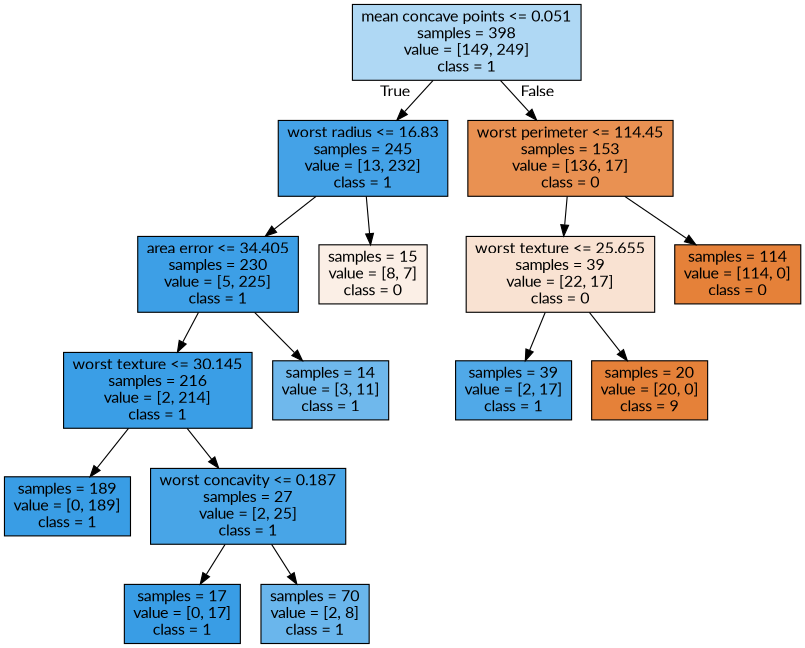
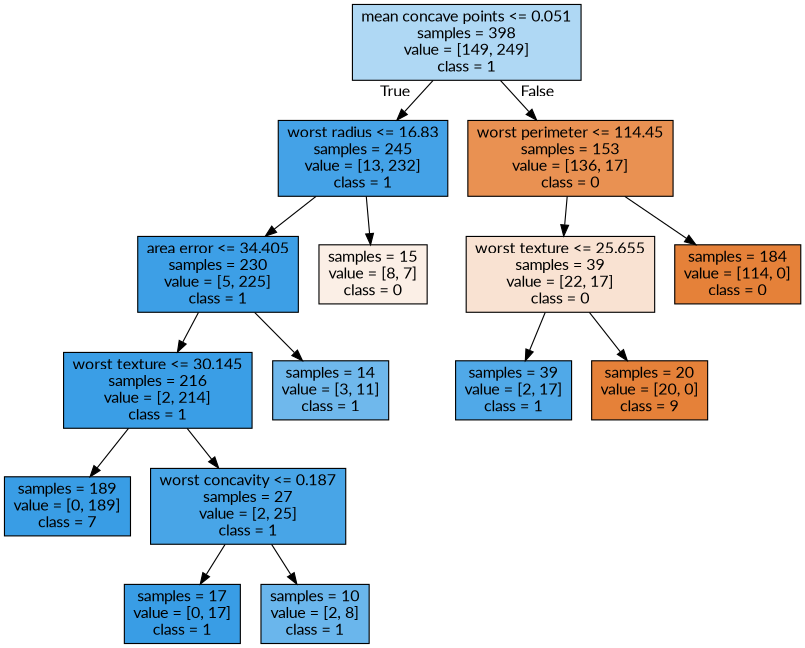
(738, 274) -> (738, 274)
(67, 506) -> (67, 506)
(315, 614) -> (315, 614)
